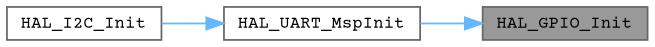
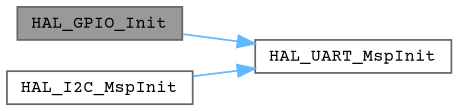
(84, 23) -> (100, 88)
(443, 23) -> (210, 38)
